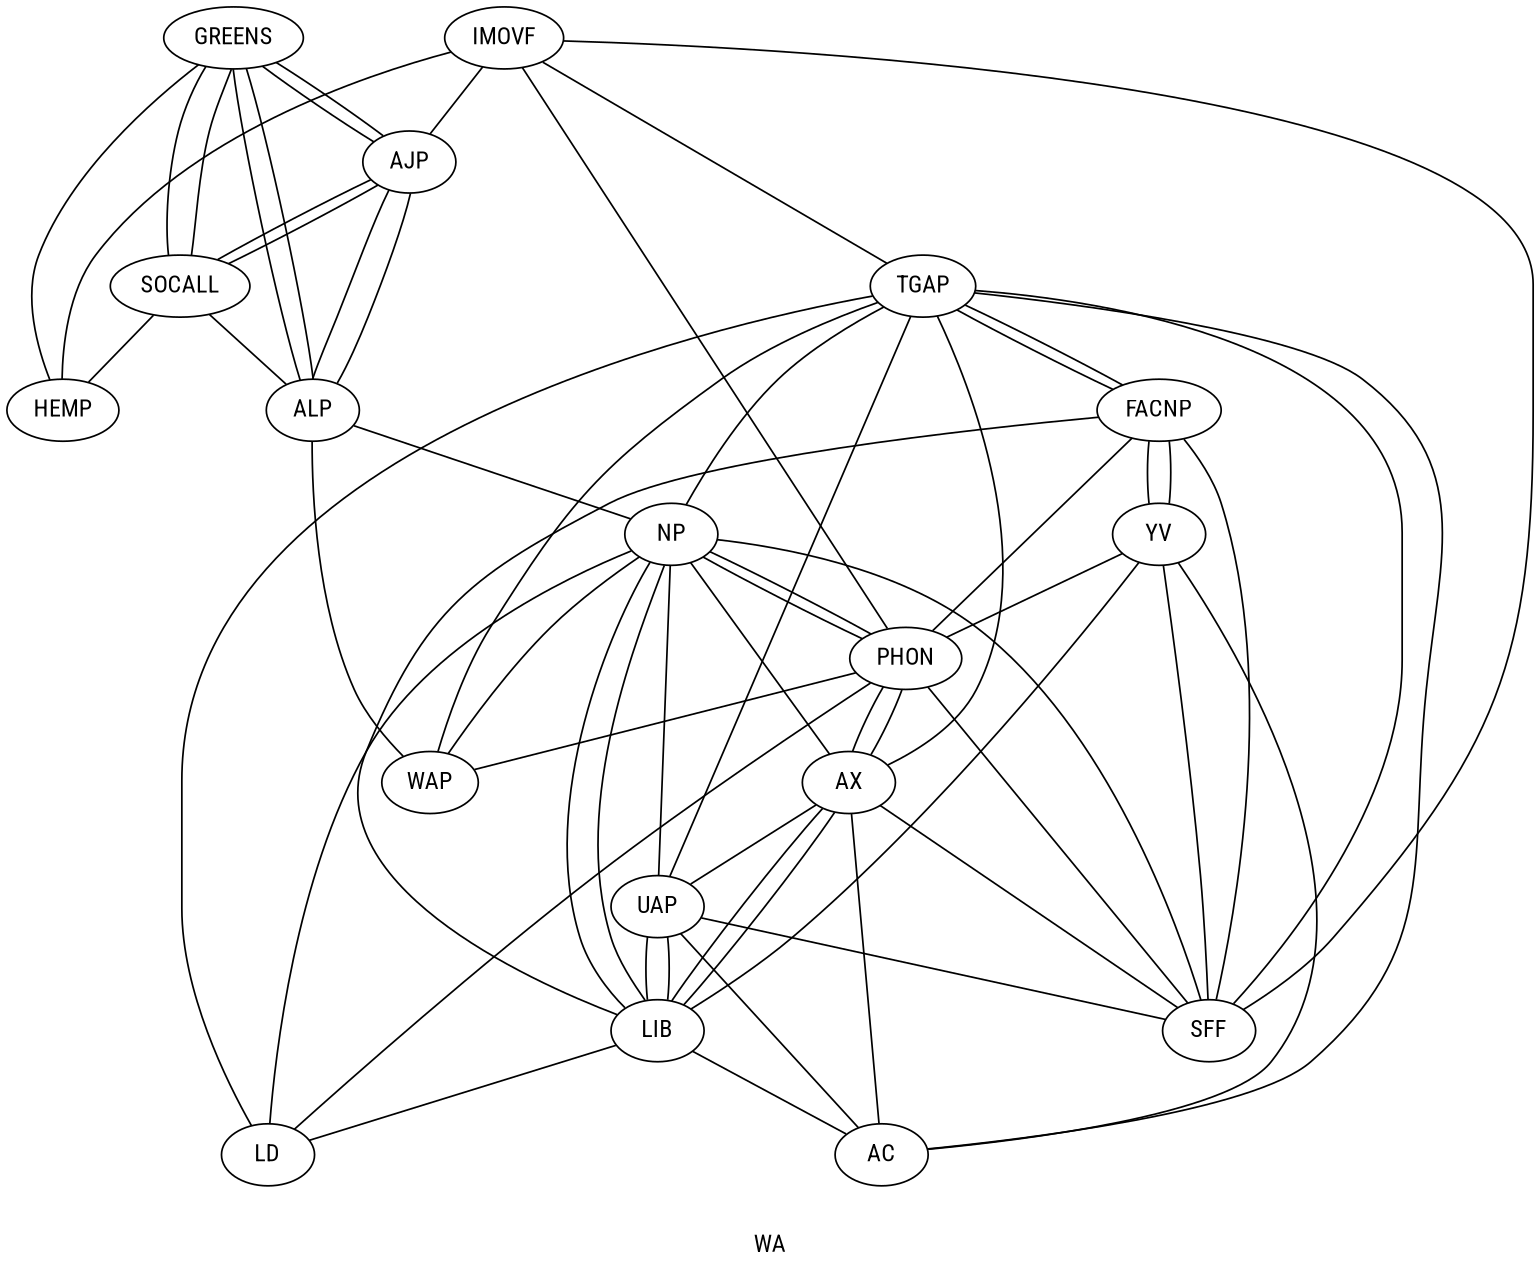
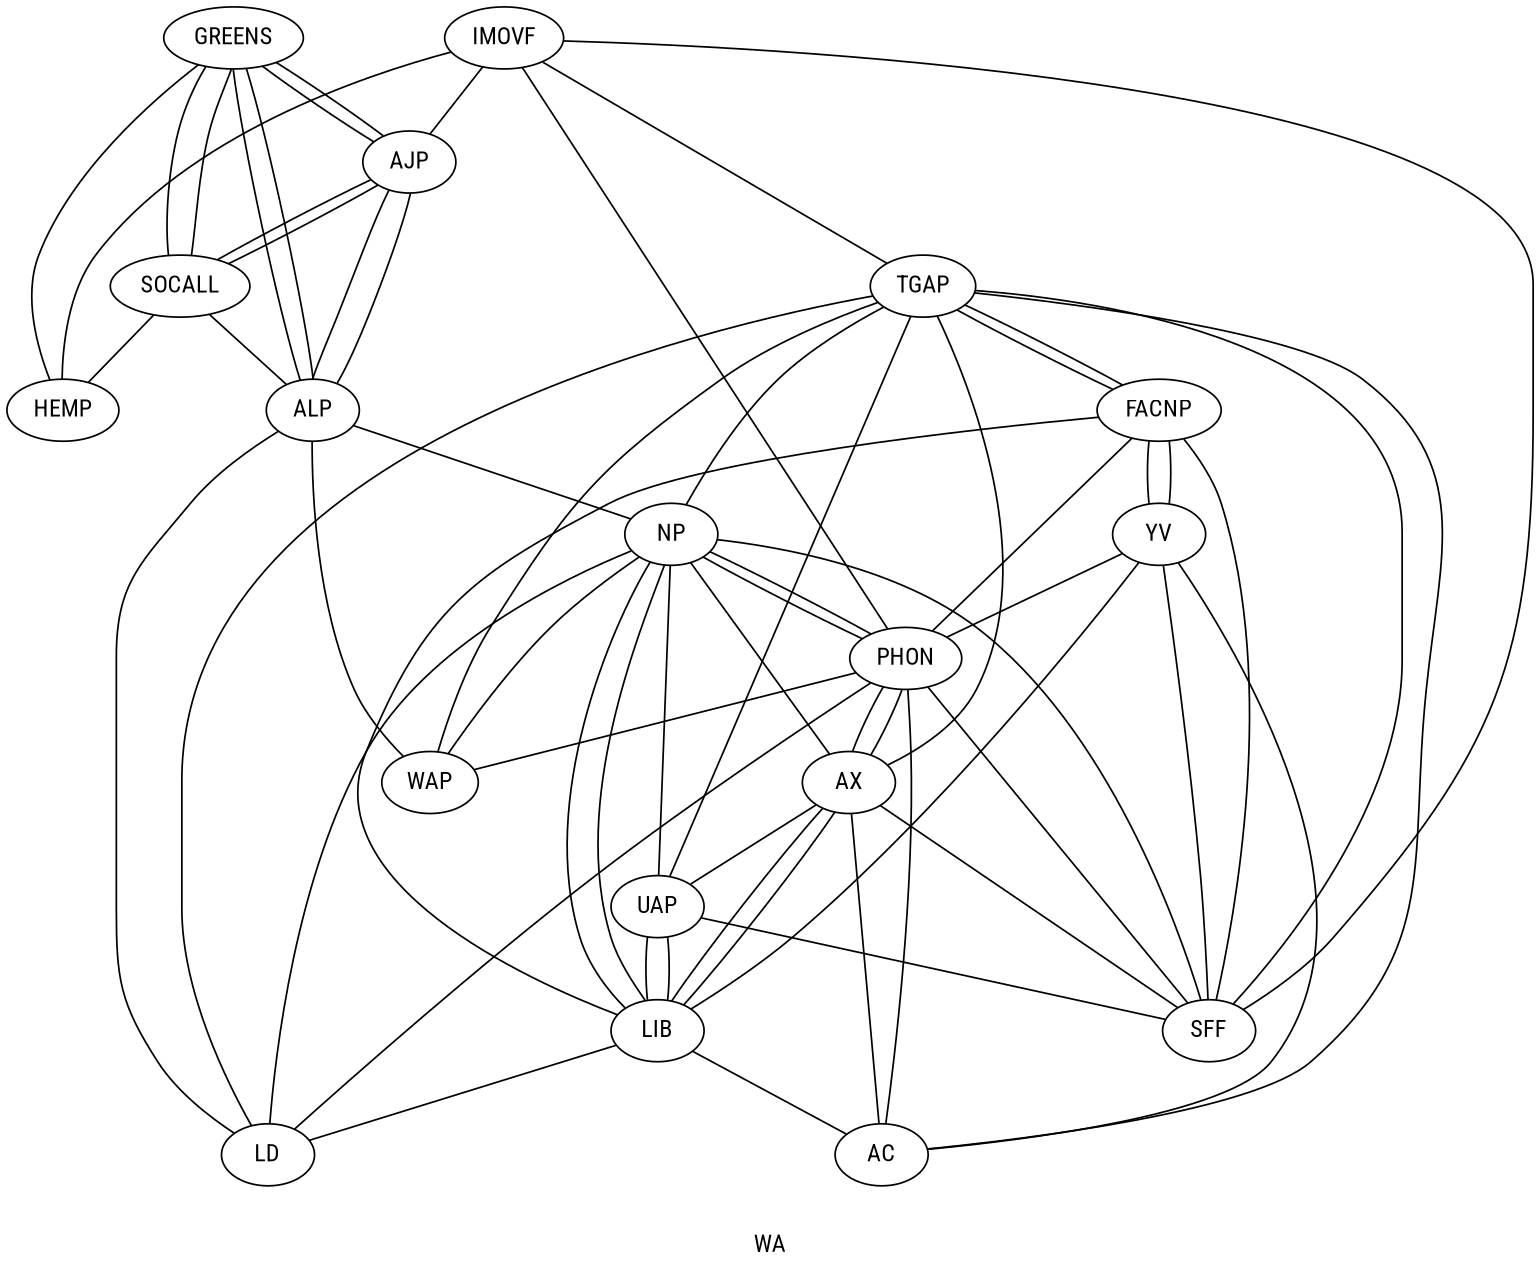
none -> (116, 772)
(769, 1031) -> (907, 907)
